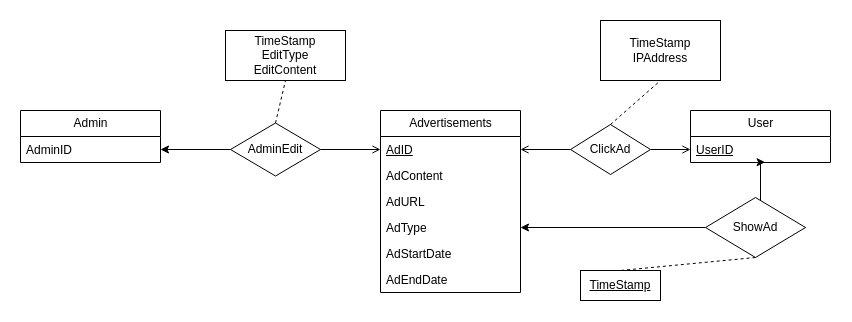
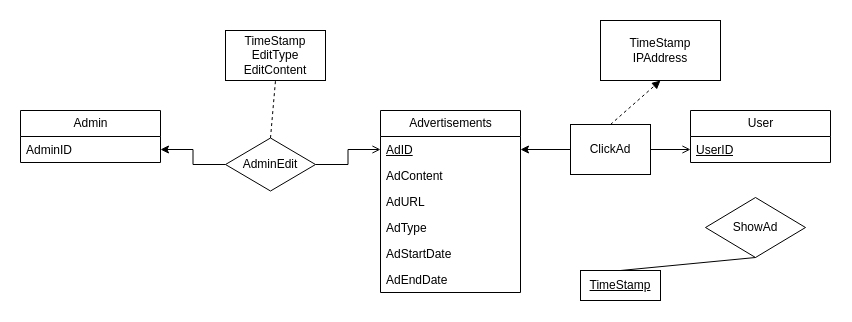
(286, 56) -> (276, 56)
(656, 85) -> (653, 87)
(276, 150) -> (271, 165)
(527, 150) -> (529, 150)
(611, 150) -> (611, 150)
(761, 181) -> none
(616, 228) -> none
(689, 264) -> (689, 264)
